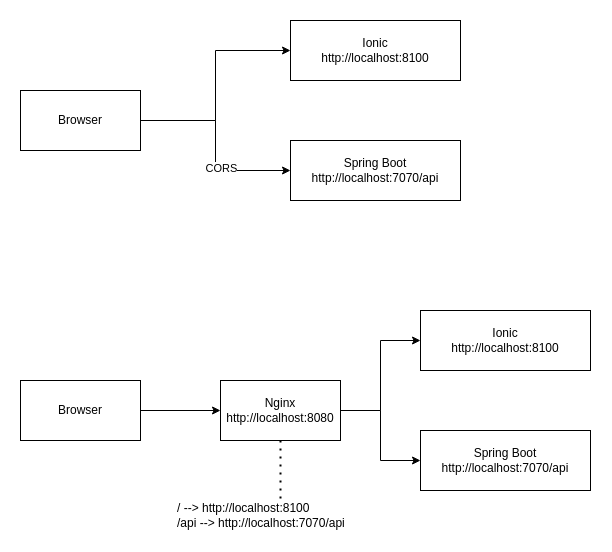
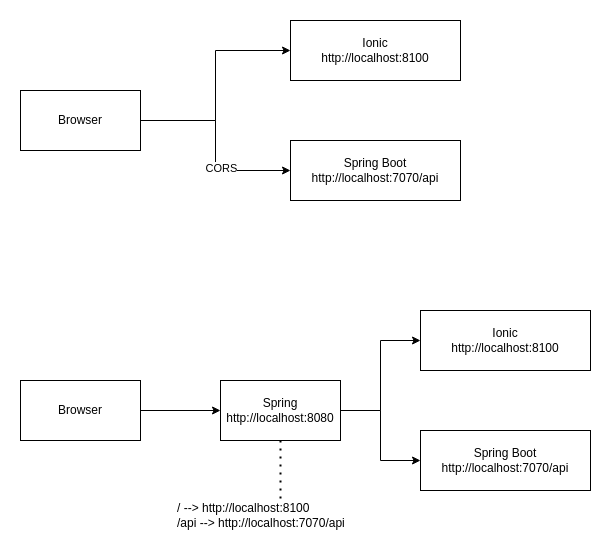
(281, 411) -> (281, 411)
